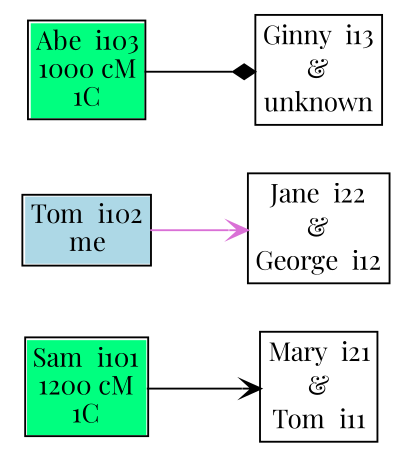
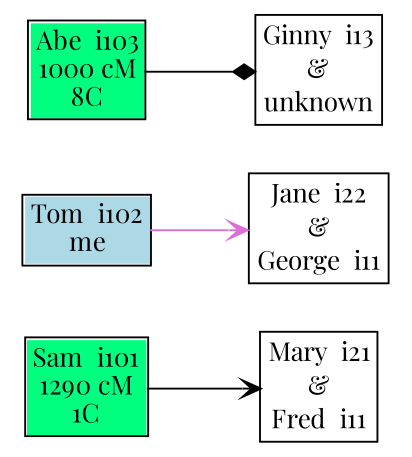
(88, 98) -> (88, 98)
(319, 262) -> (320, 262)
(87, 387) -> (87, 387)
(320, 420) -> (320, 420)
